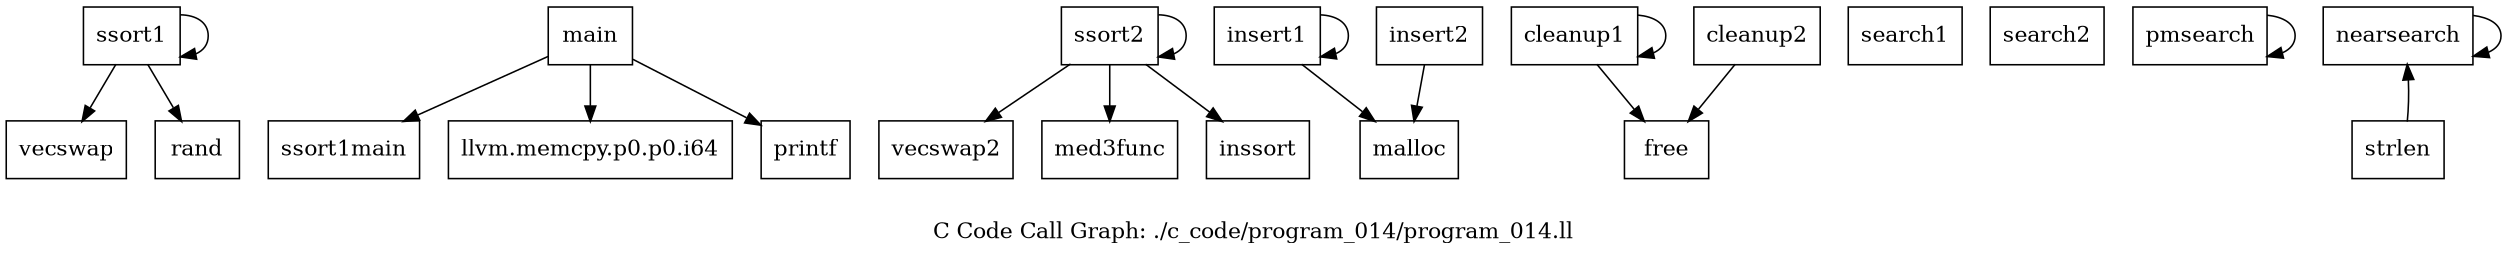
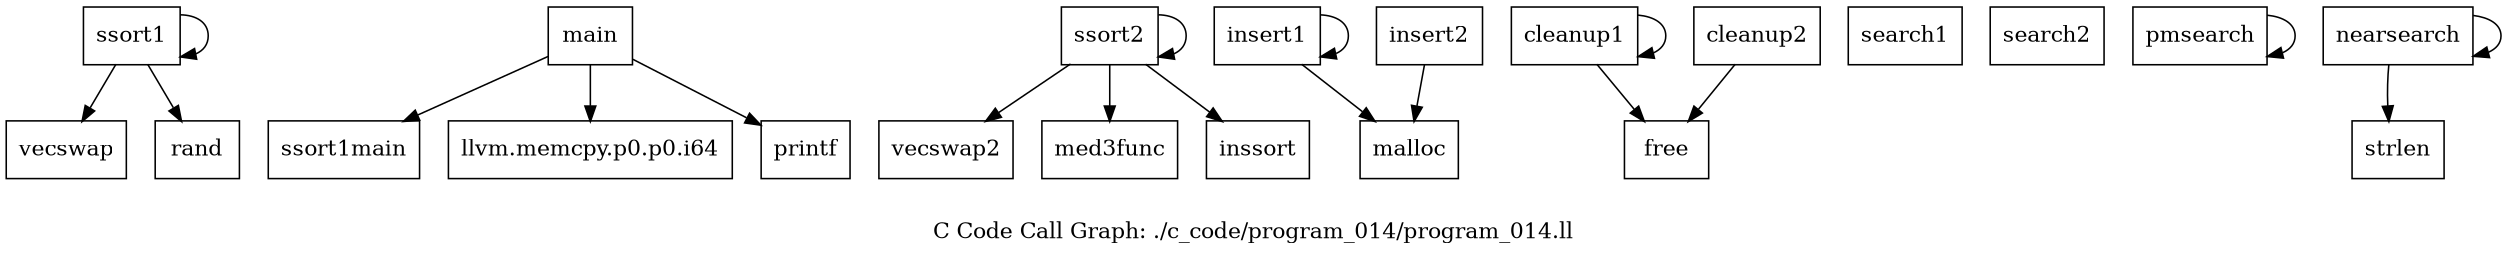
(2409, 101) -> (2388, 85)
